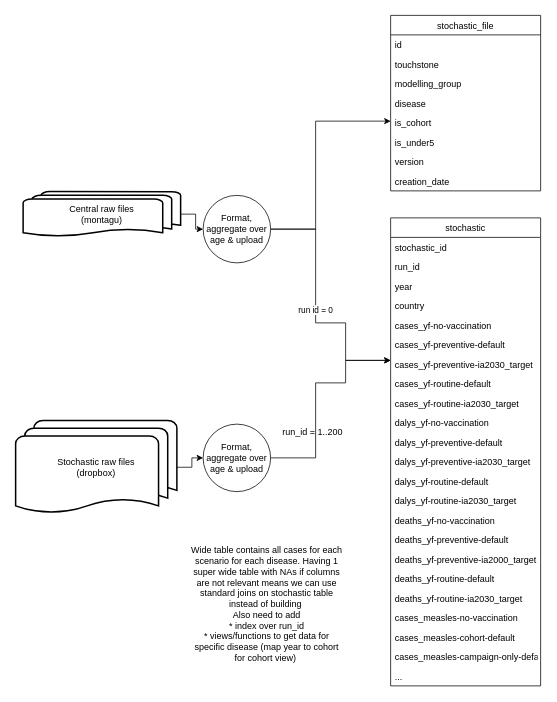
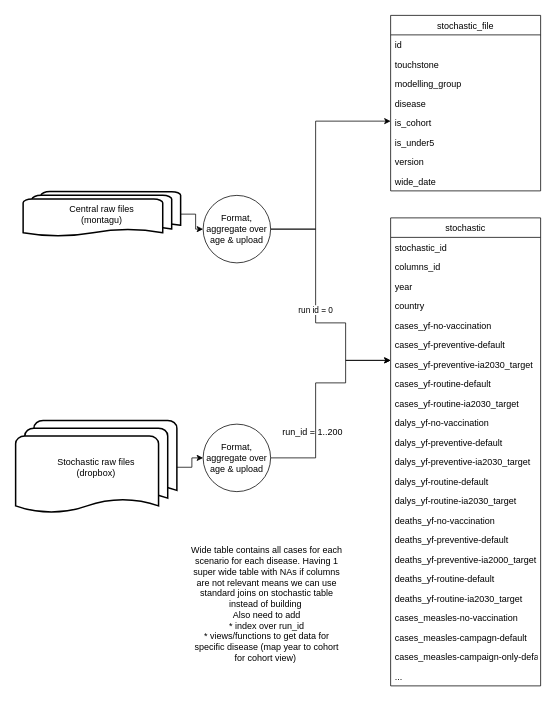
(426, 182) -> (416, 182)
(408, 267) -> (417, 267)
(463, 638) -> (465, 638)
